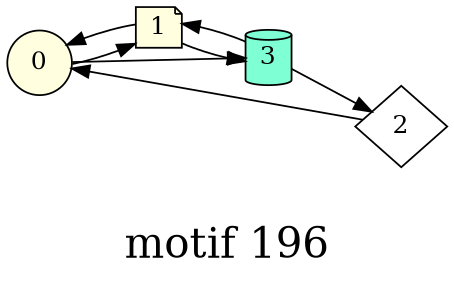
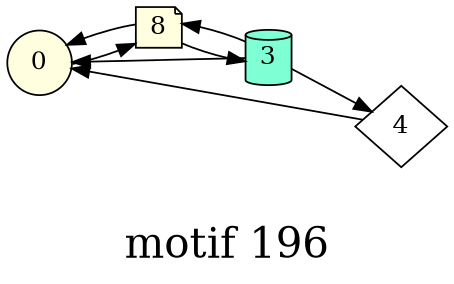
(159, 27) -> (159, 27)
(150, 60) -> (168, 60)
(401, 127) -> (401, 127)
